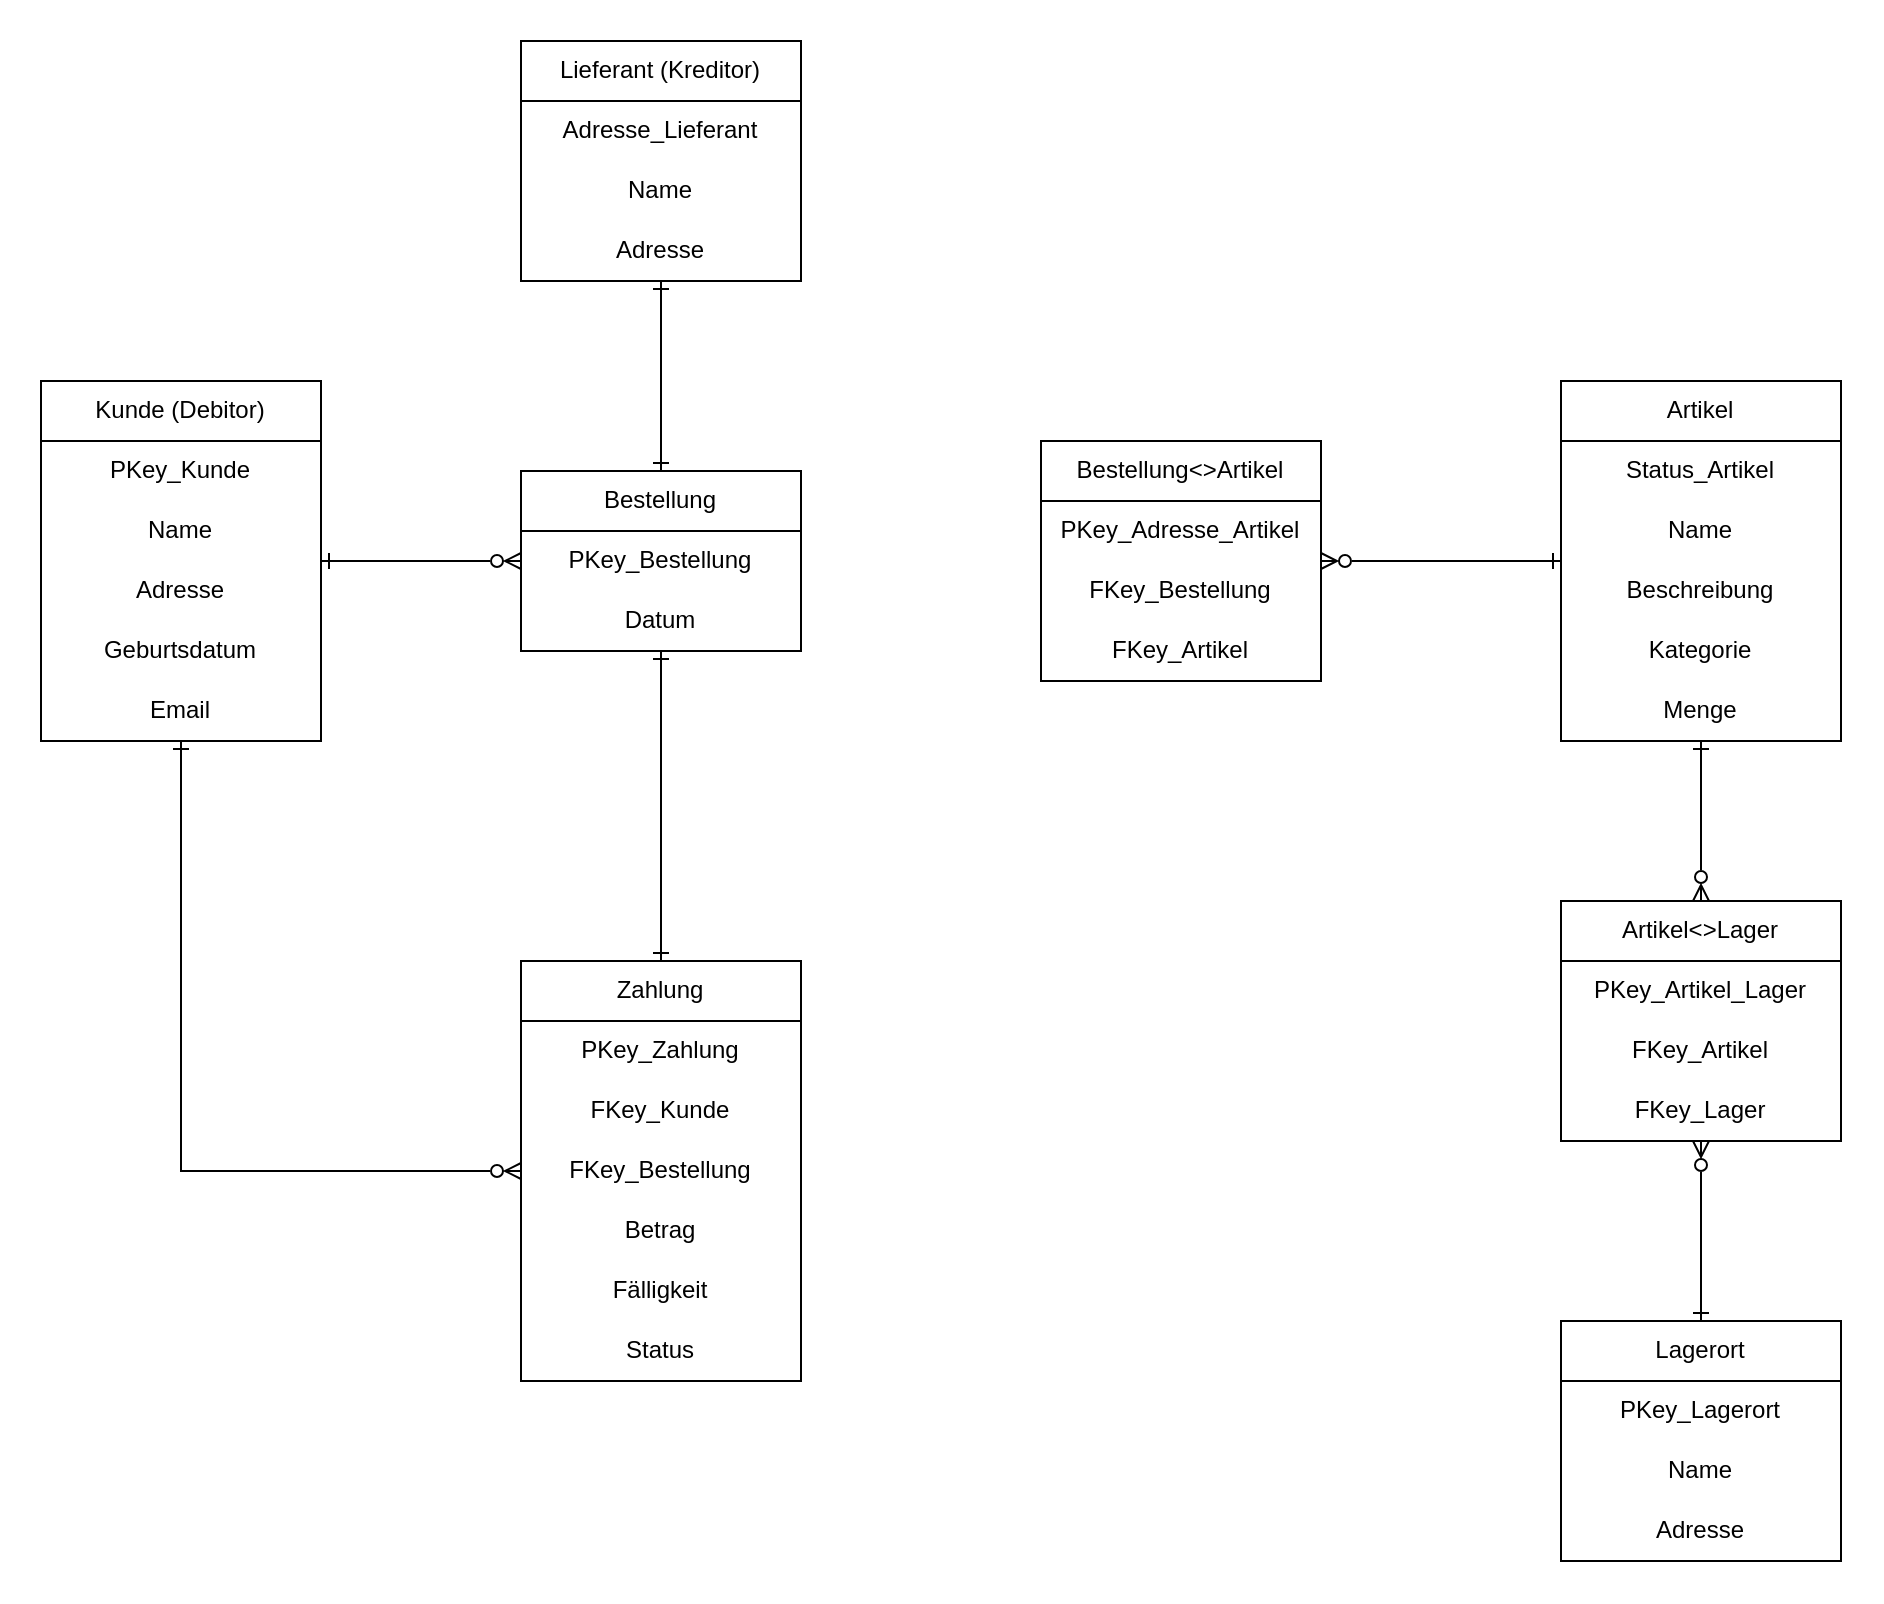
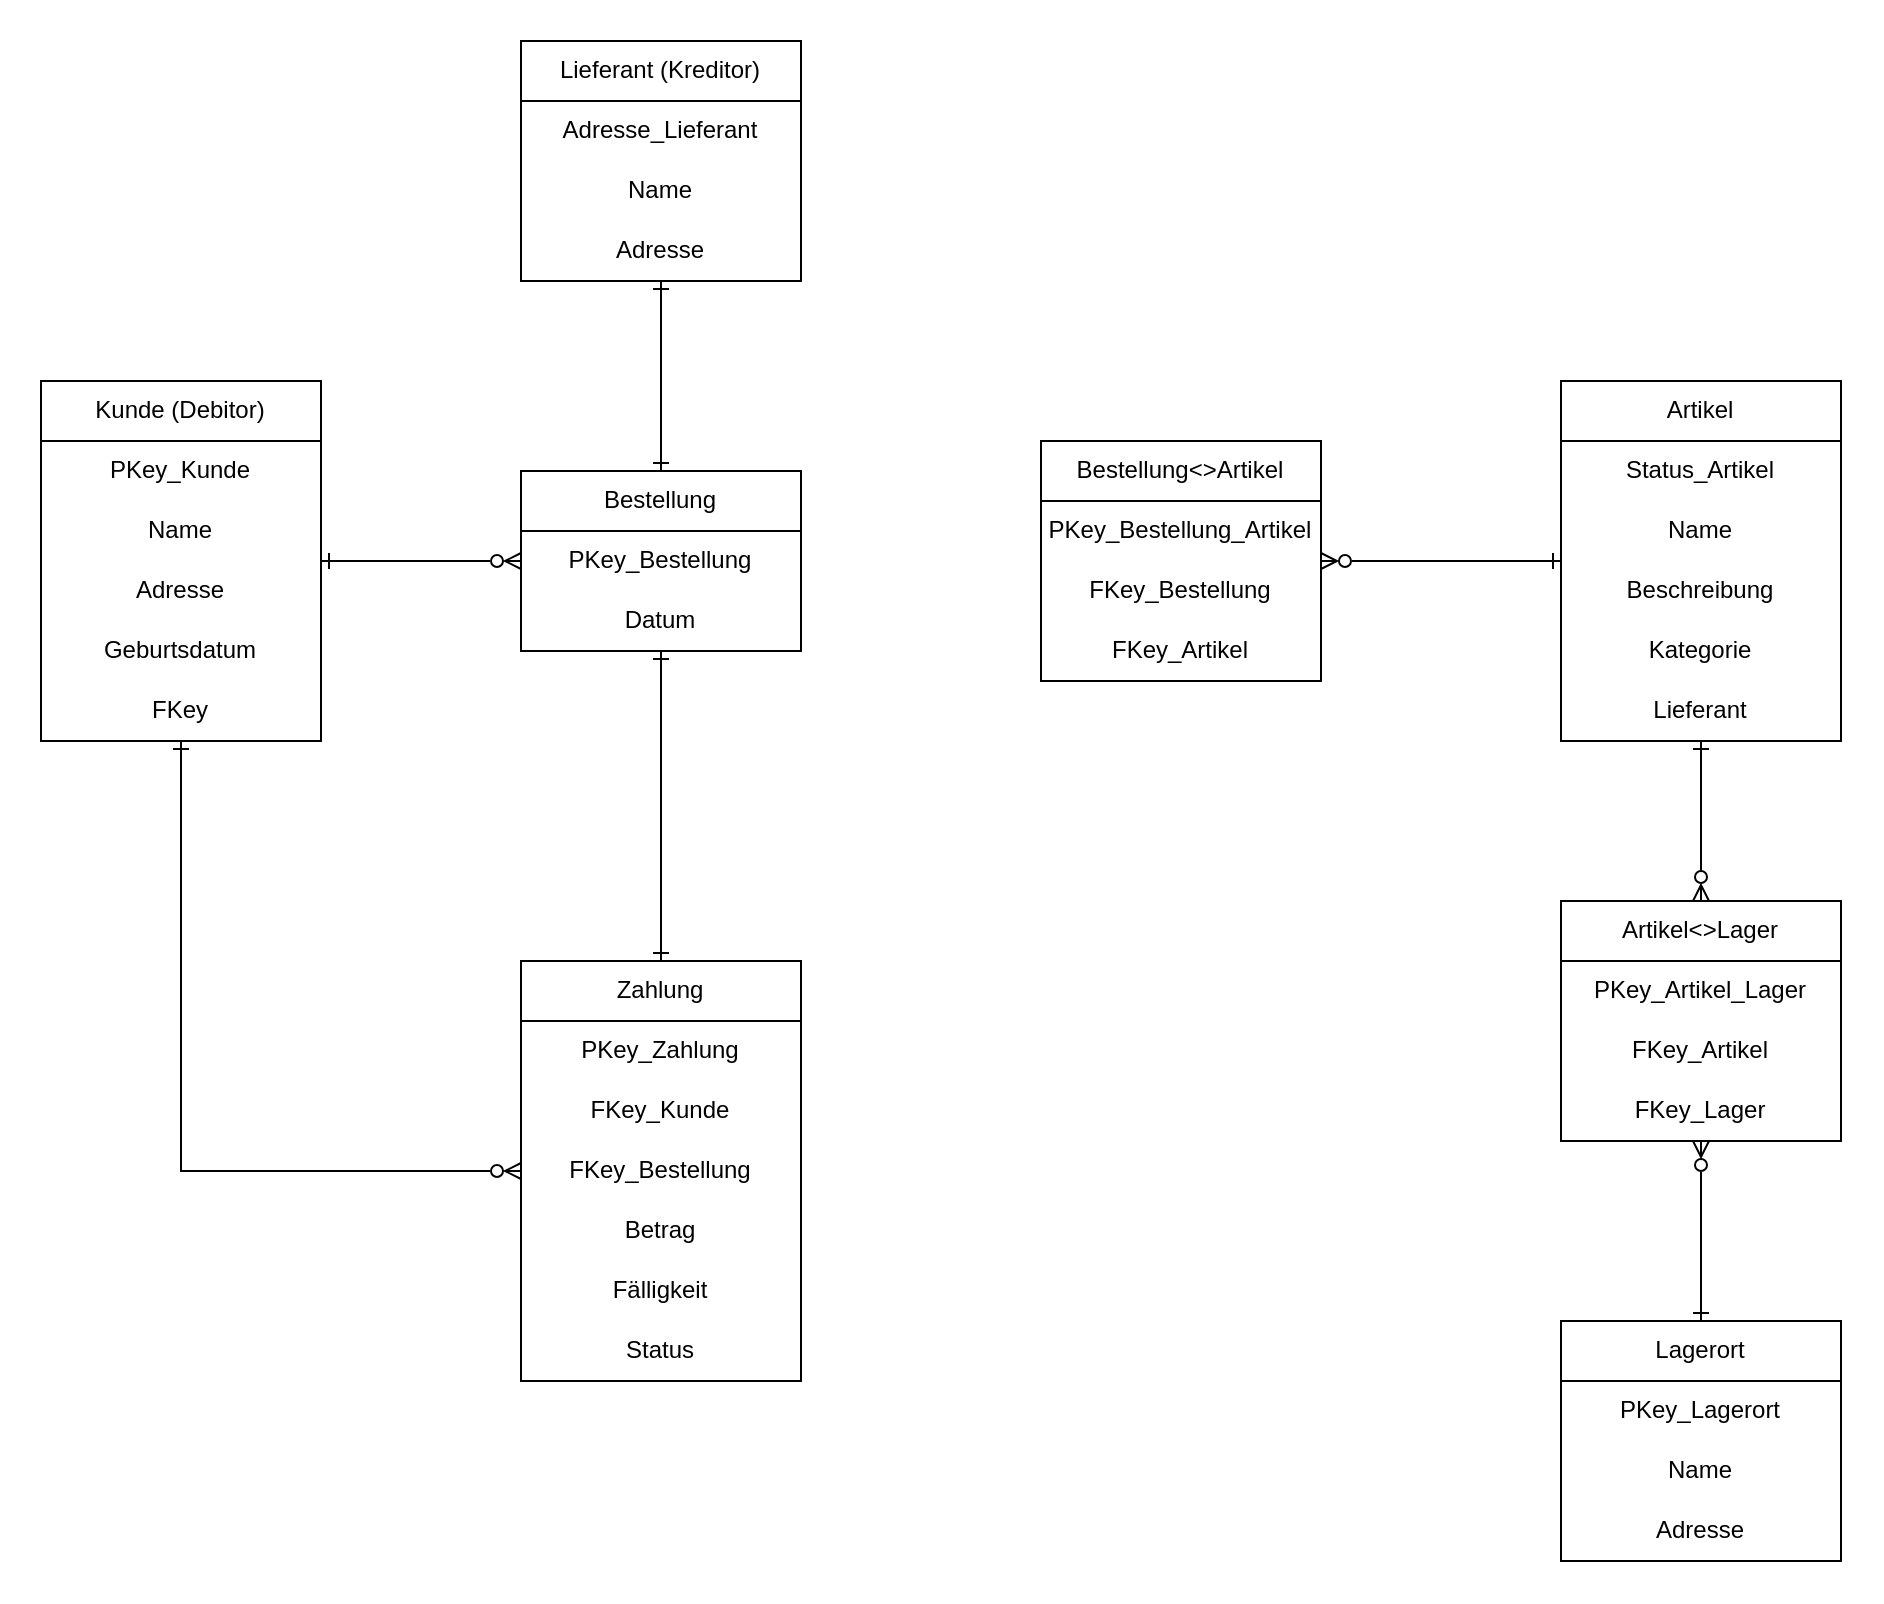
(1181, 531) -> (1181, 531)
(181, 711) -> (181, 711)
(1701, 711) -> (1701, 711)
